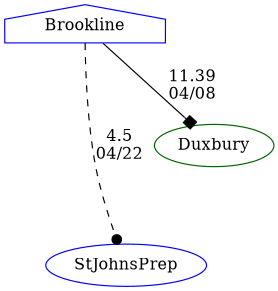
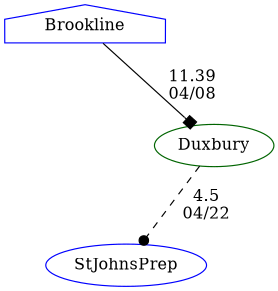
(92, 140) -> (173, 201)
